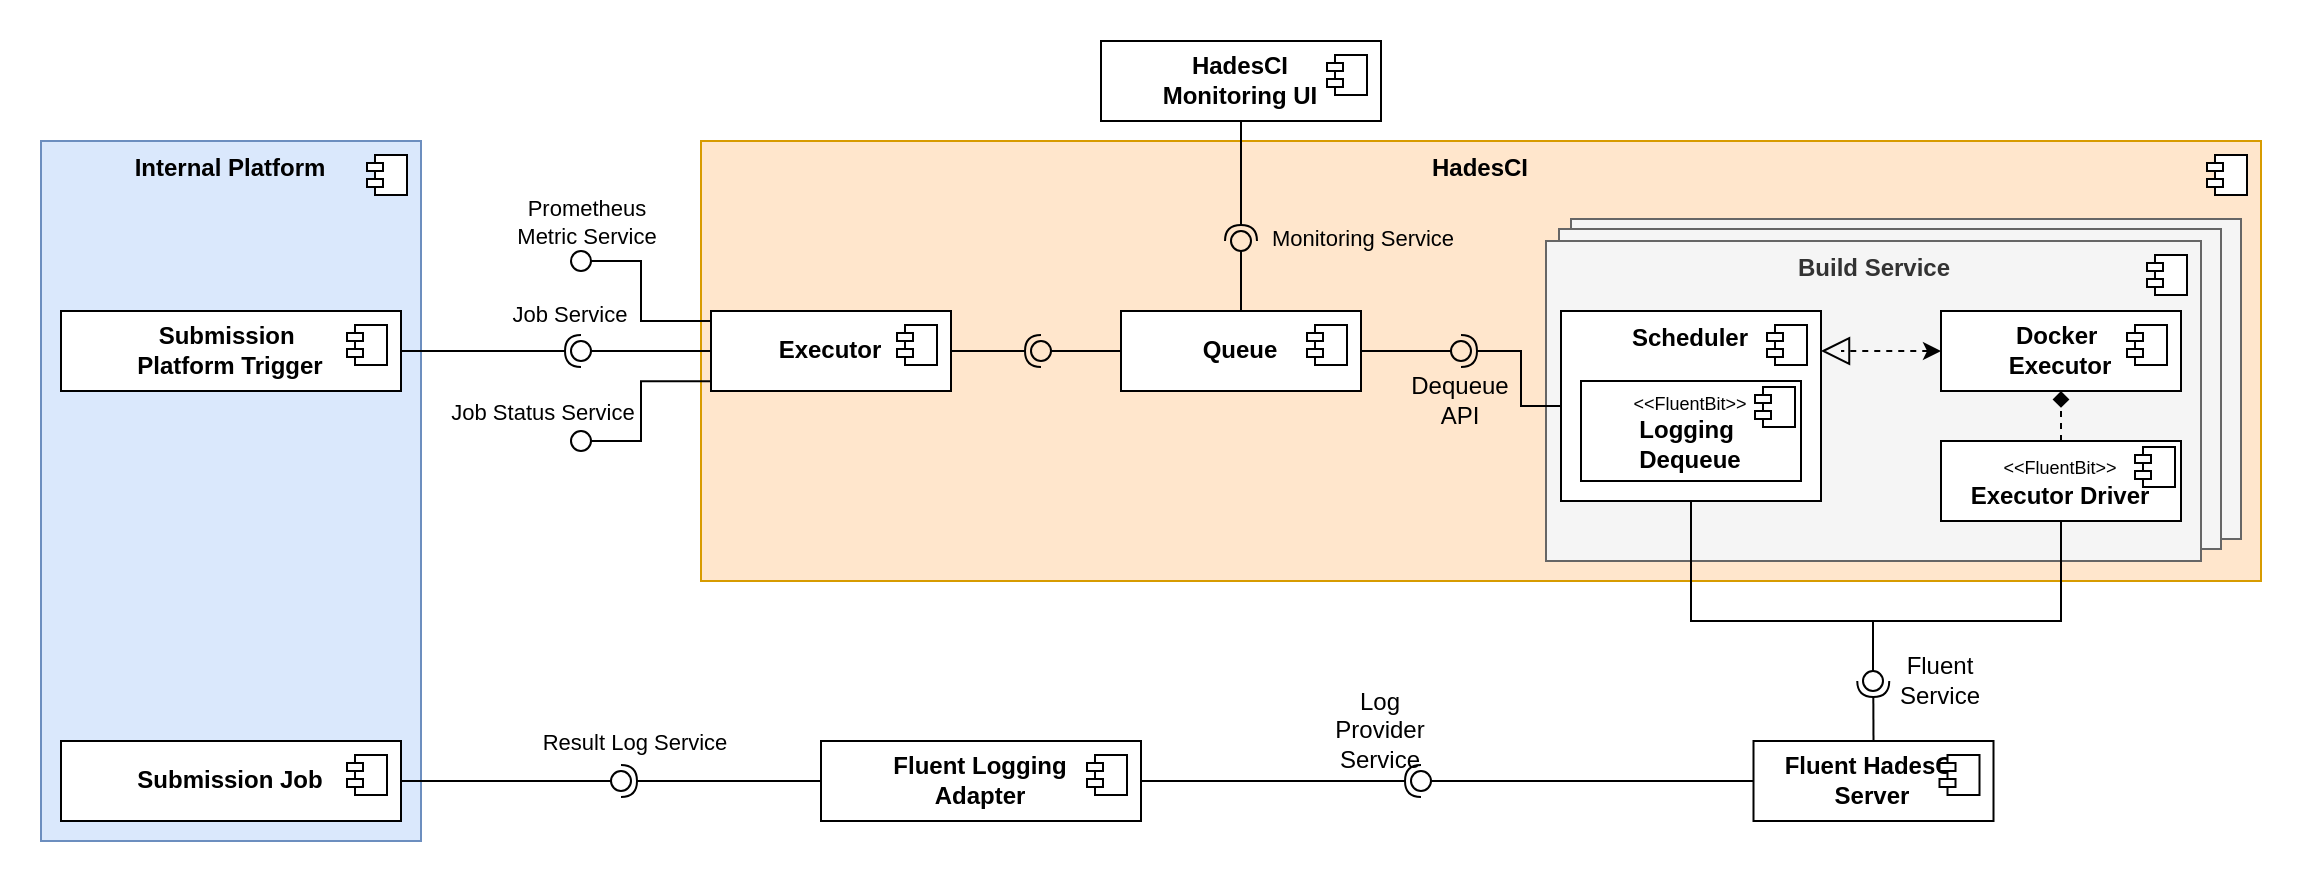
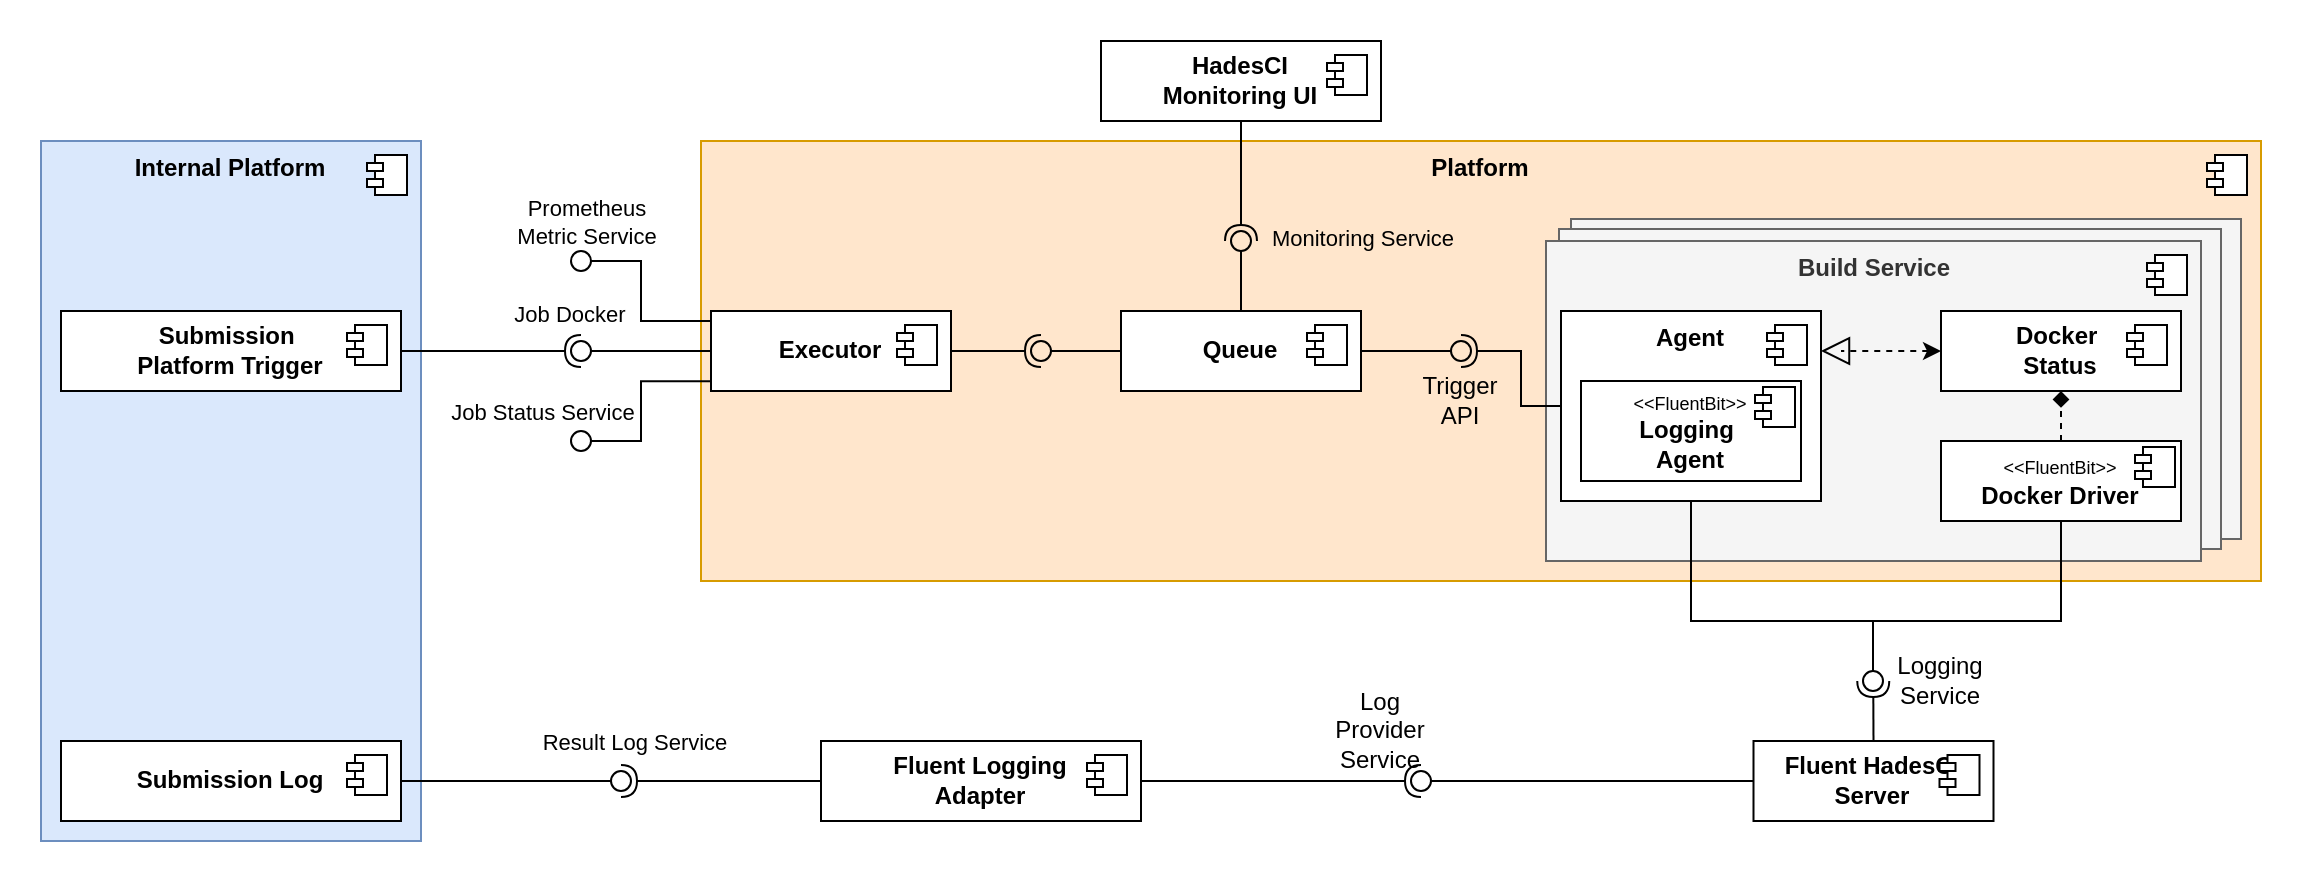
(1481, 169) -> (1481, 169)
(571, 315) -> (571, 315)
(1691, 339) -> (1691, 339)
(2061, 351) -> (2061, 351)
(1461, 401) -> (1461, 401)
(1691, 431) -> (1691, 431)
(2061, 481) -> (2061, 481)
(1941, 681) -> (1941, 681)
(231, 781) -> (231, 781)
